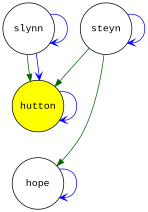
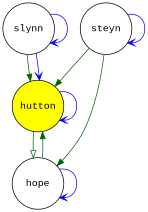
none -> (33, 141)
none -> (43, 148)
